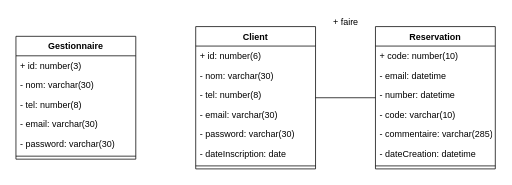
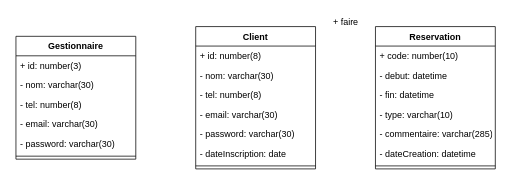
(233, 56) -> (233, 56)
(415, 76) -> (418, 76)
(420, 95) -> (411, 95)
(345, 98) -> none
(424, 115) -> (424, 115)
